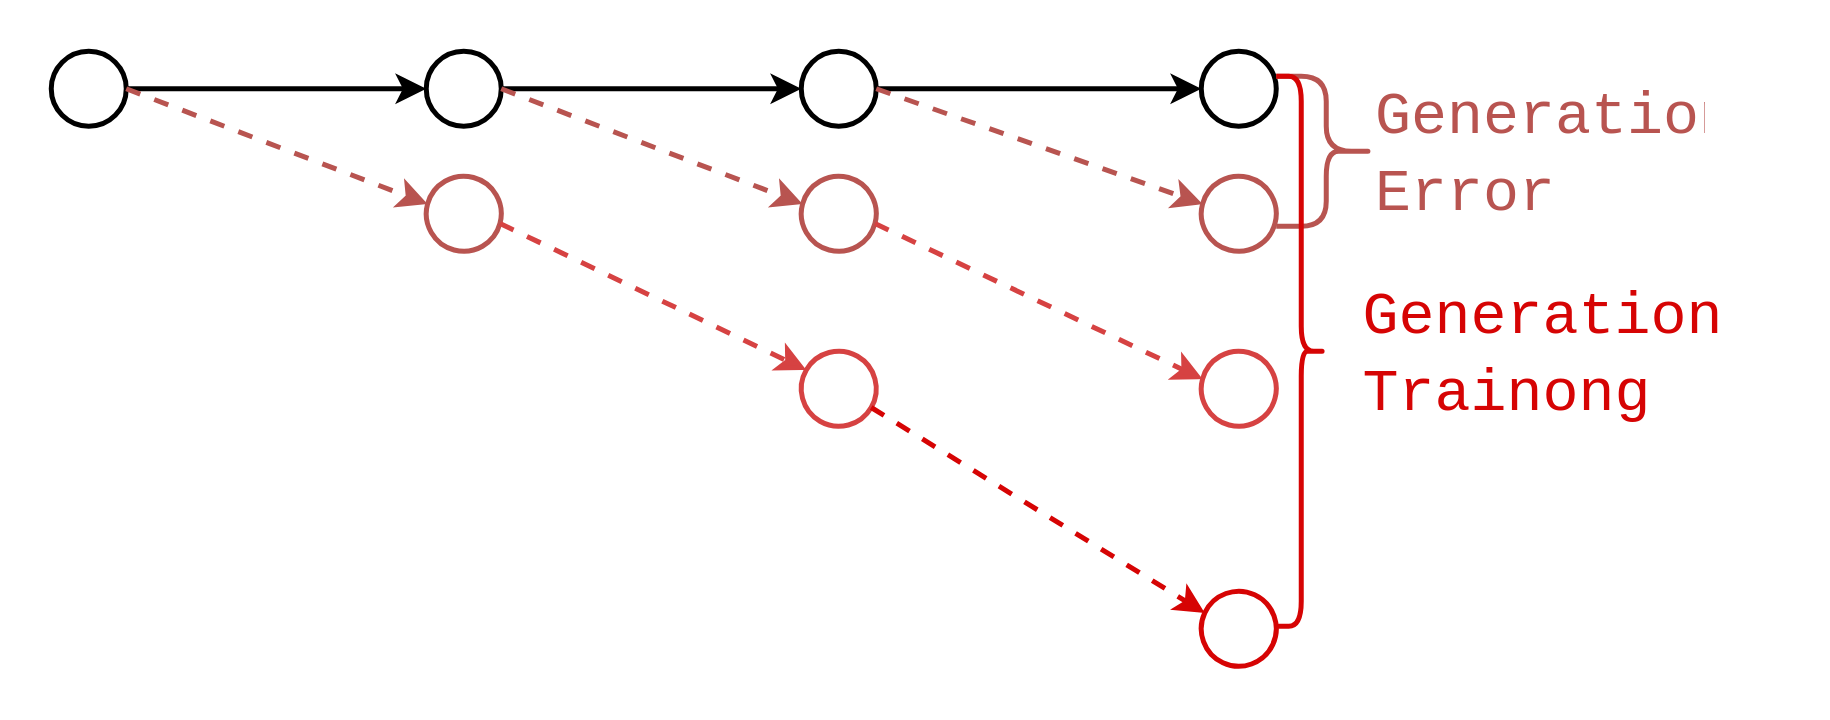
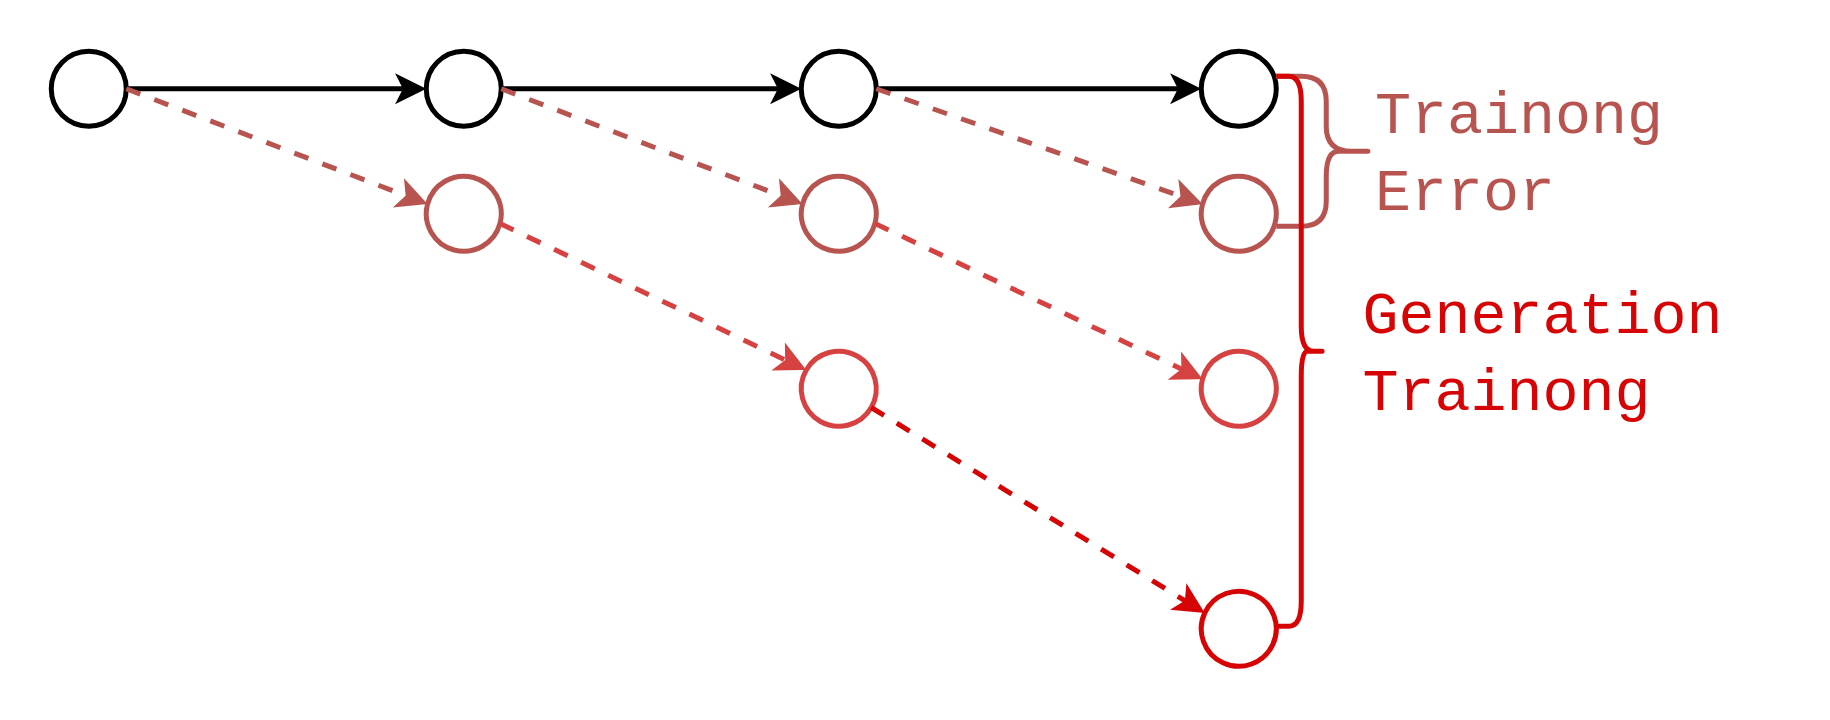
(1503, 57) -> (1486, 57)
